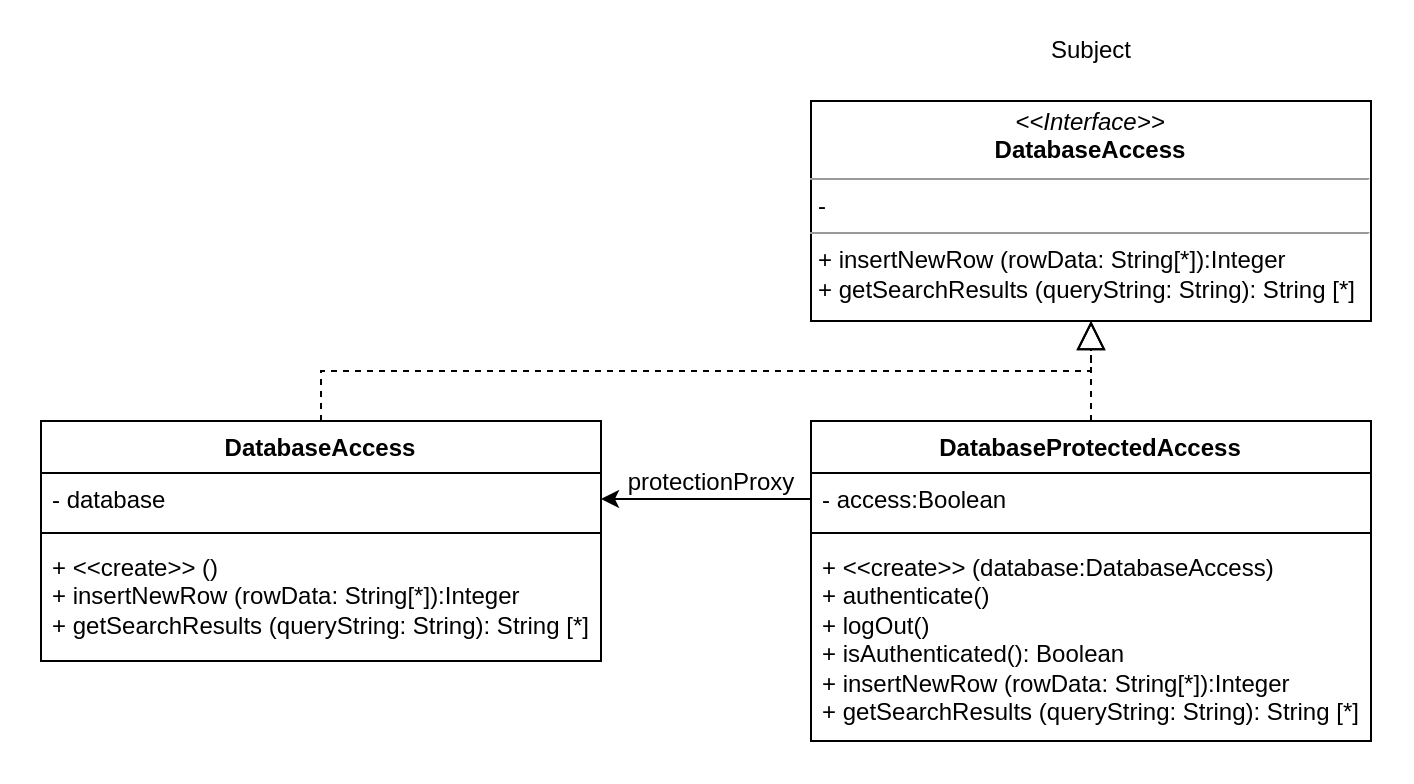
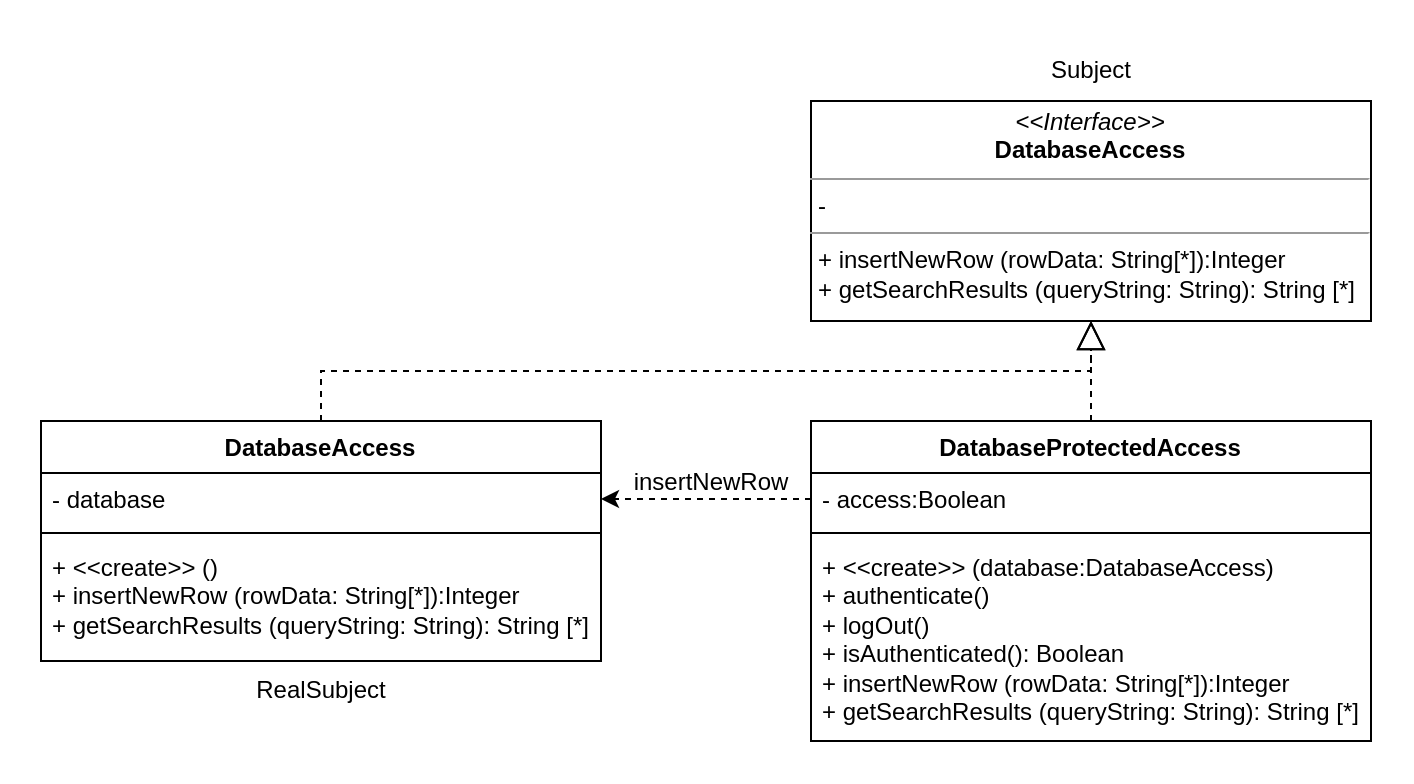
(1091, 51) -> (1091, 71)
(712, 483) -> (712, 483)
(713, 499) -> (713, 499)
none -> (321, 691)
